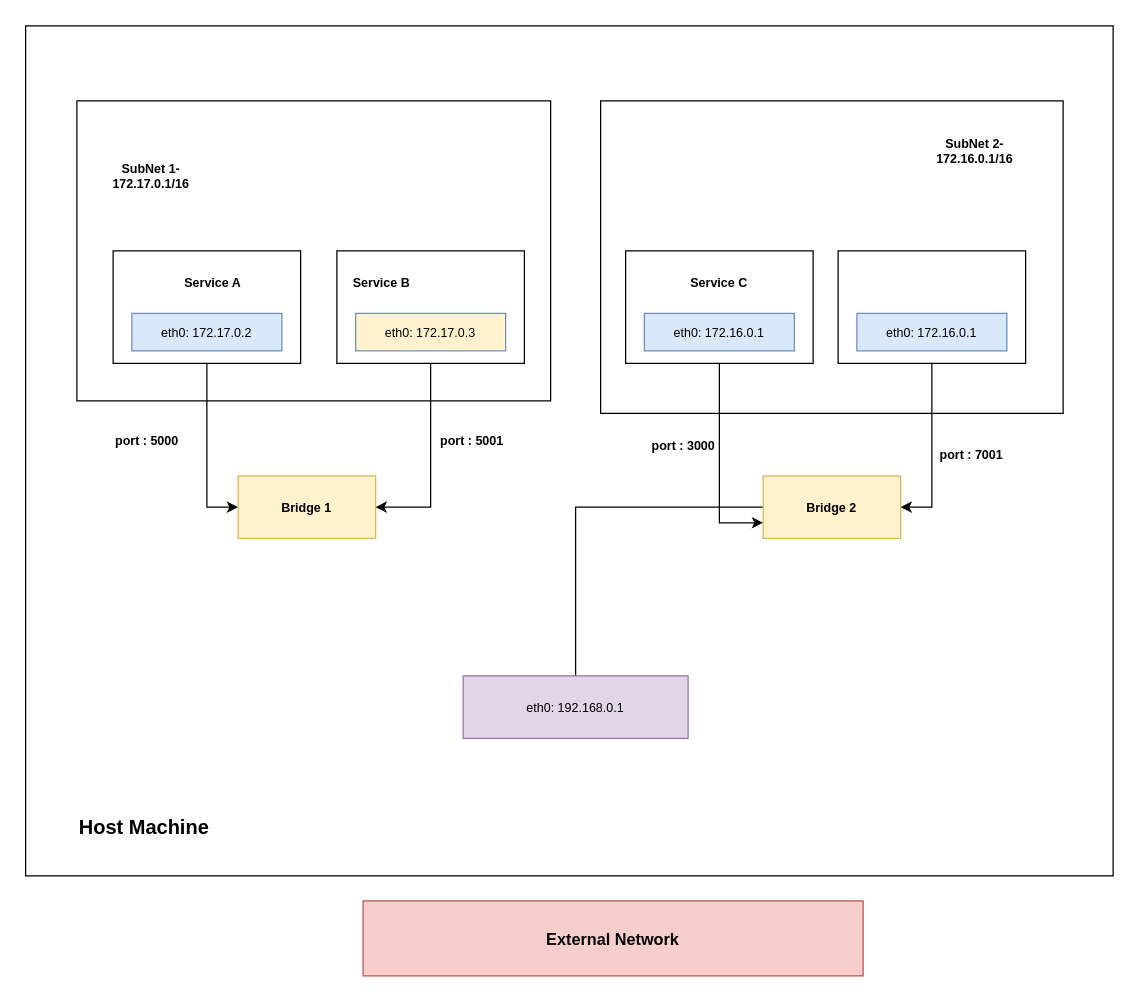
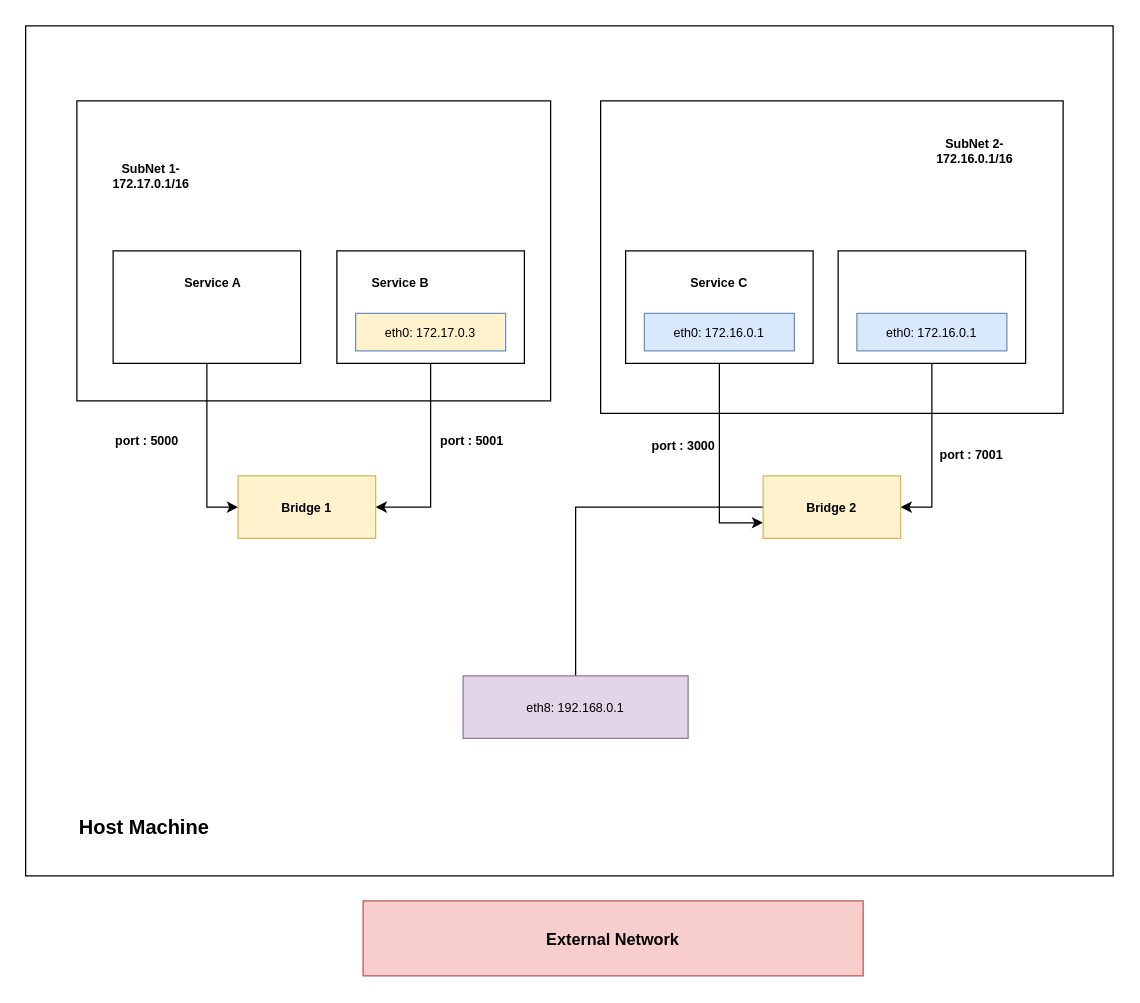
(382, 282) -> (401, 282)
(207, 332) -> none
(576, 707) -> (576, 707)
